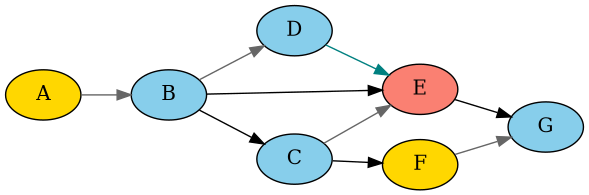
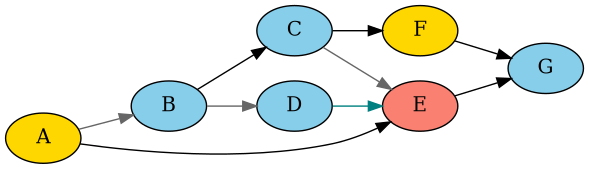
(288, 92) -> (230, 154)
(476, 148) -> (476, 48)
